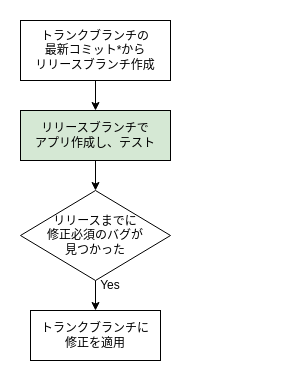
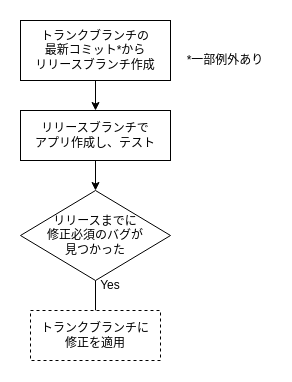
none -> (226, 61)
(96, 136) -> (96, 136)
(96, 302) -> (96, 305)
(96, 336) -> (96, 336)
